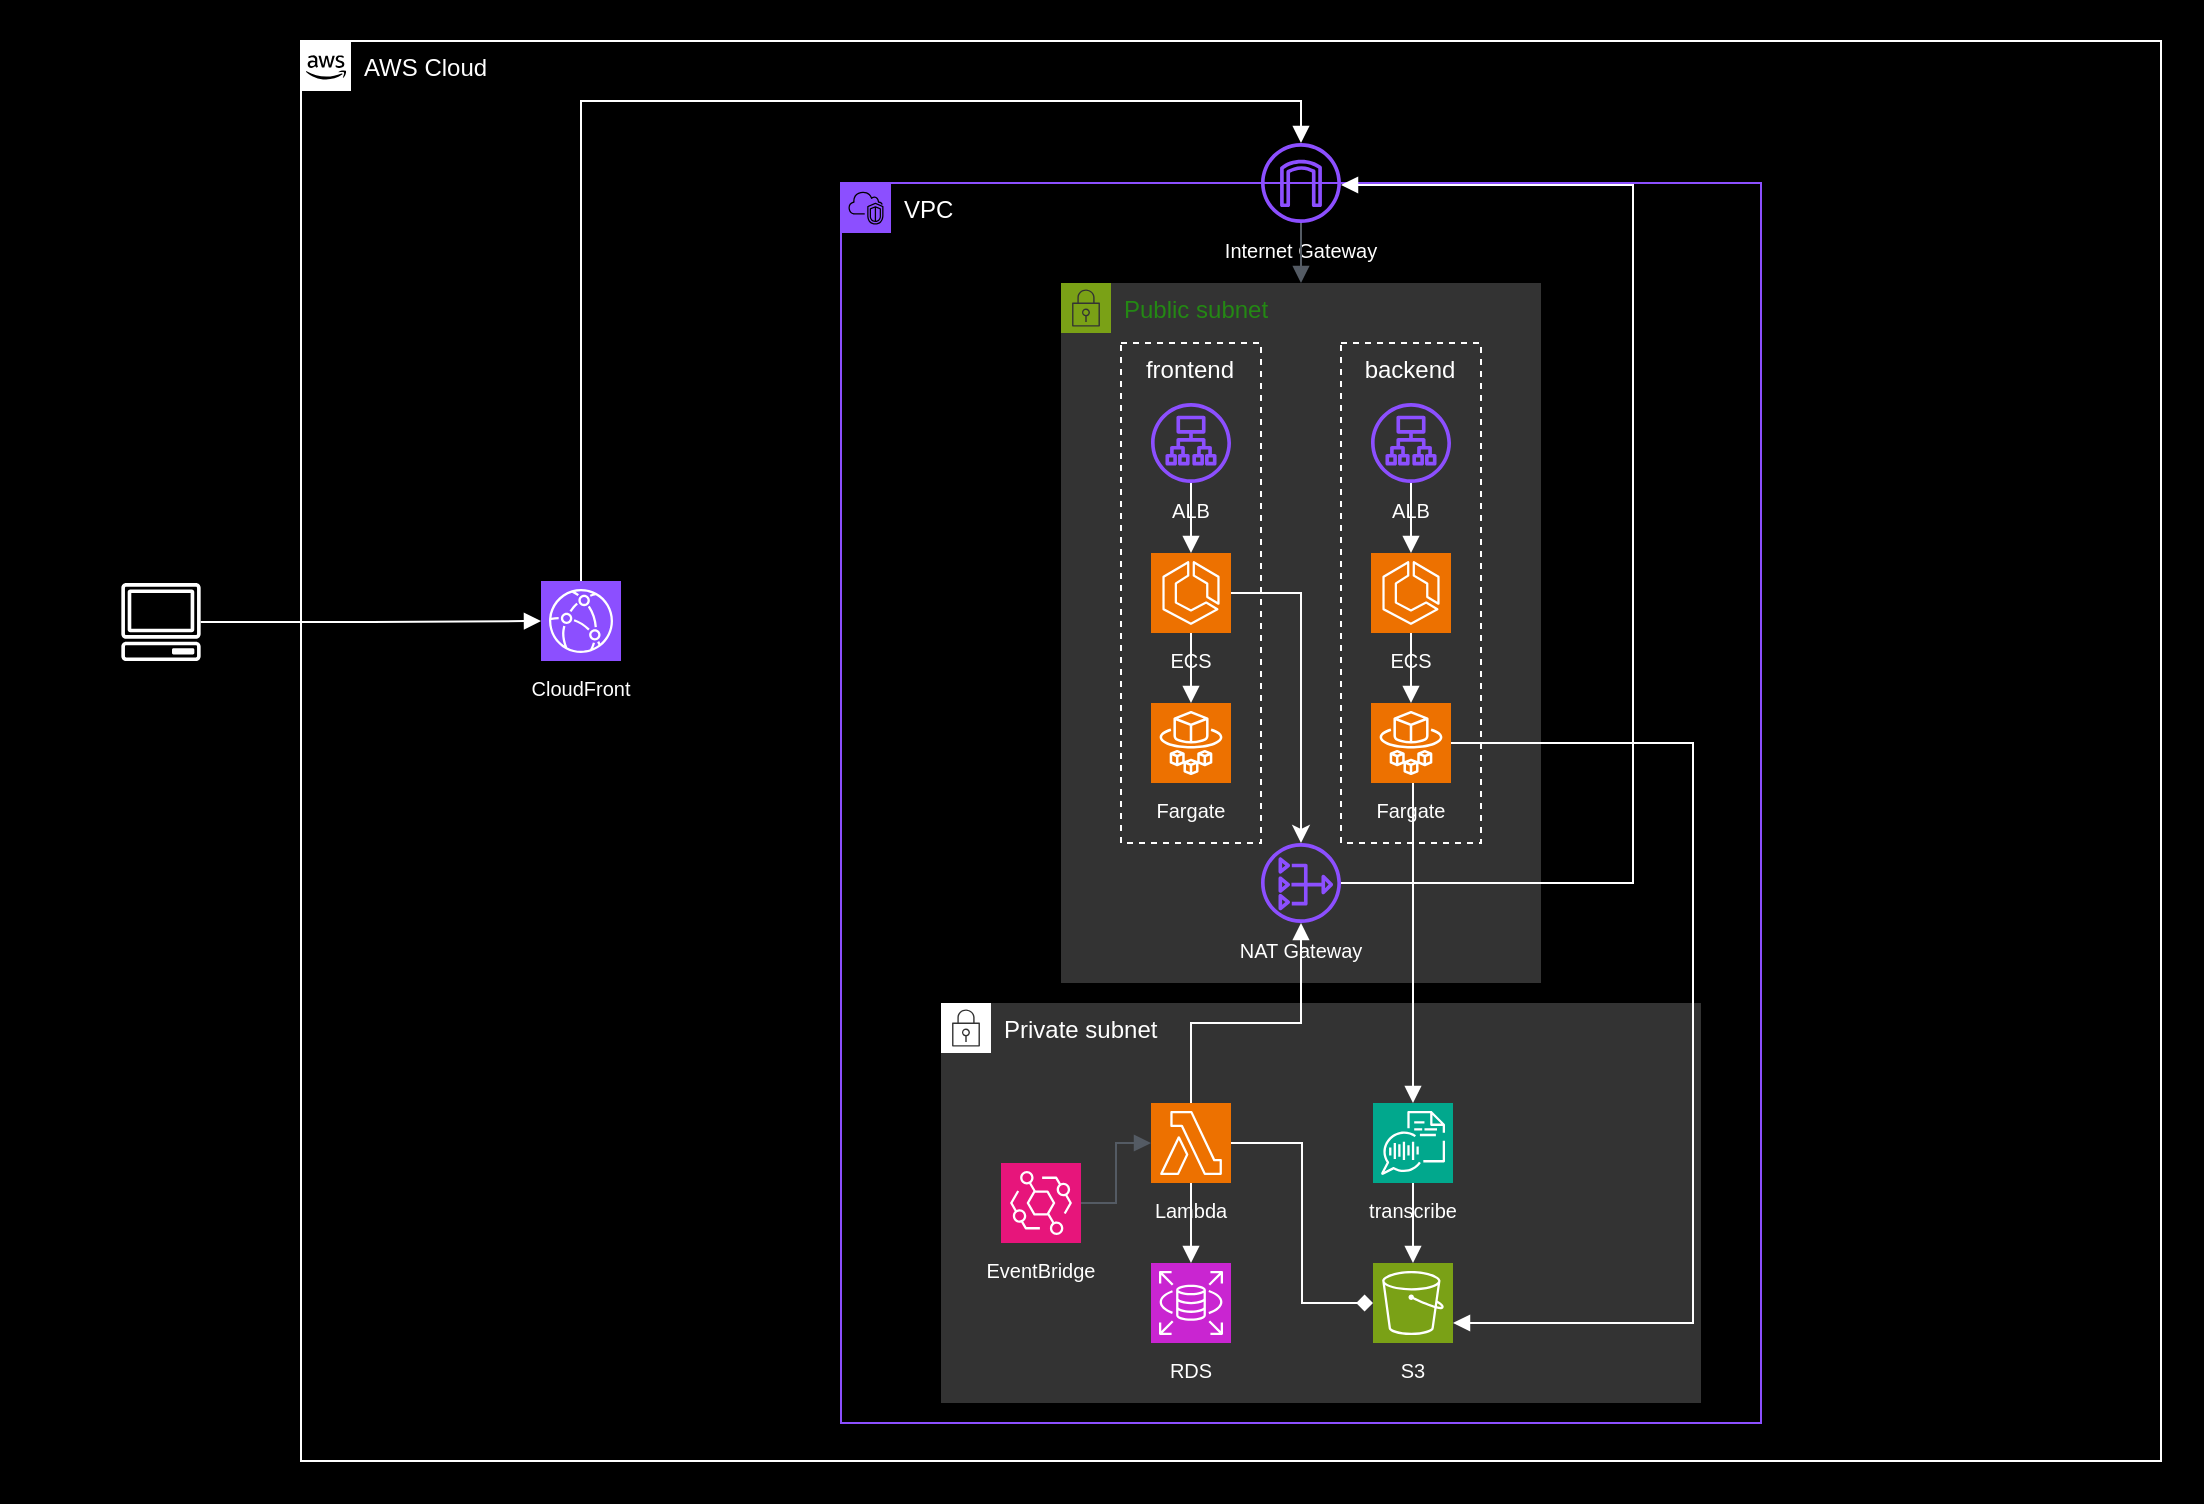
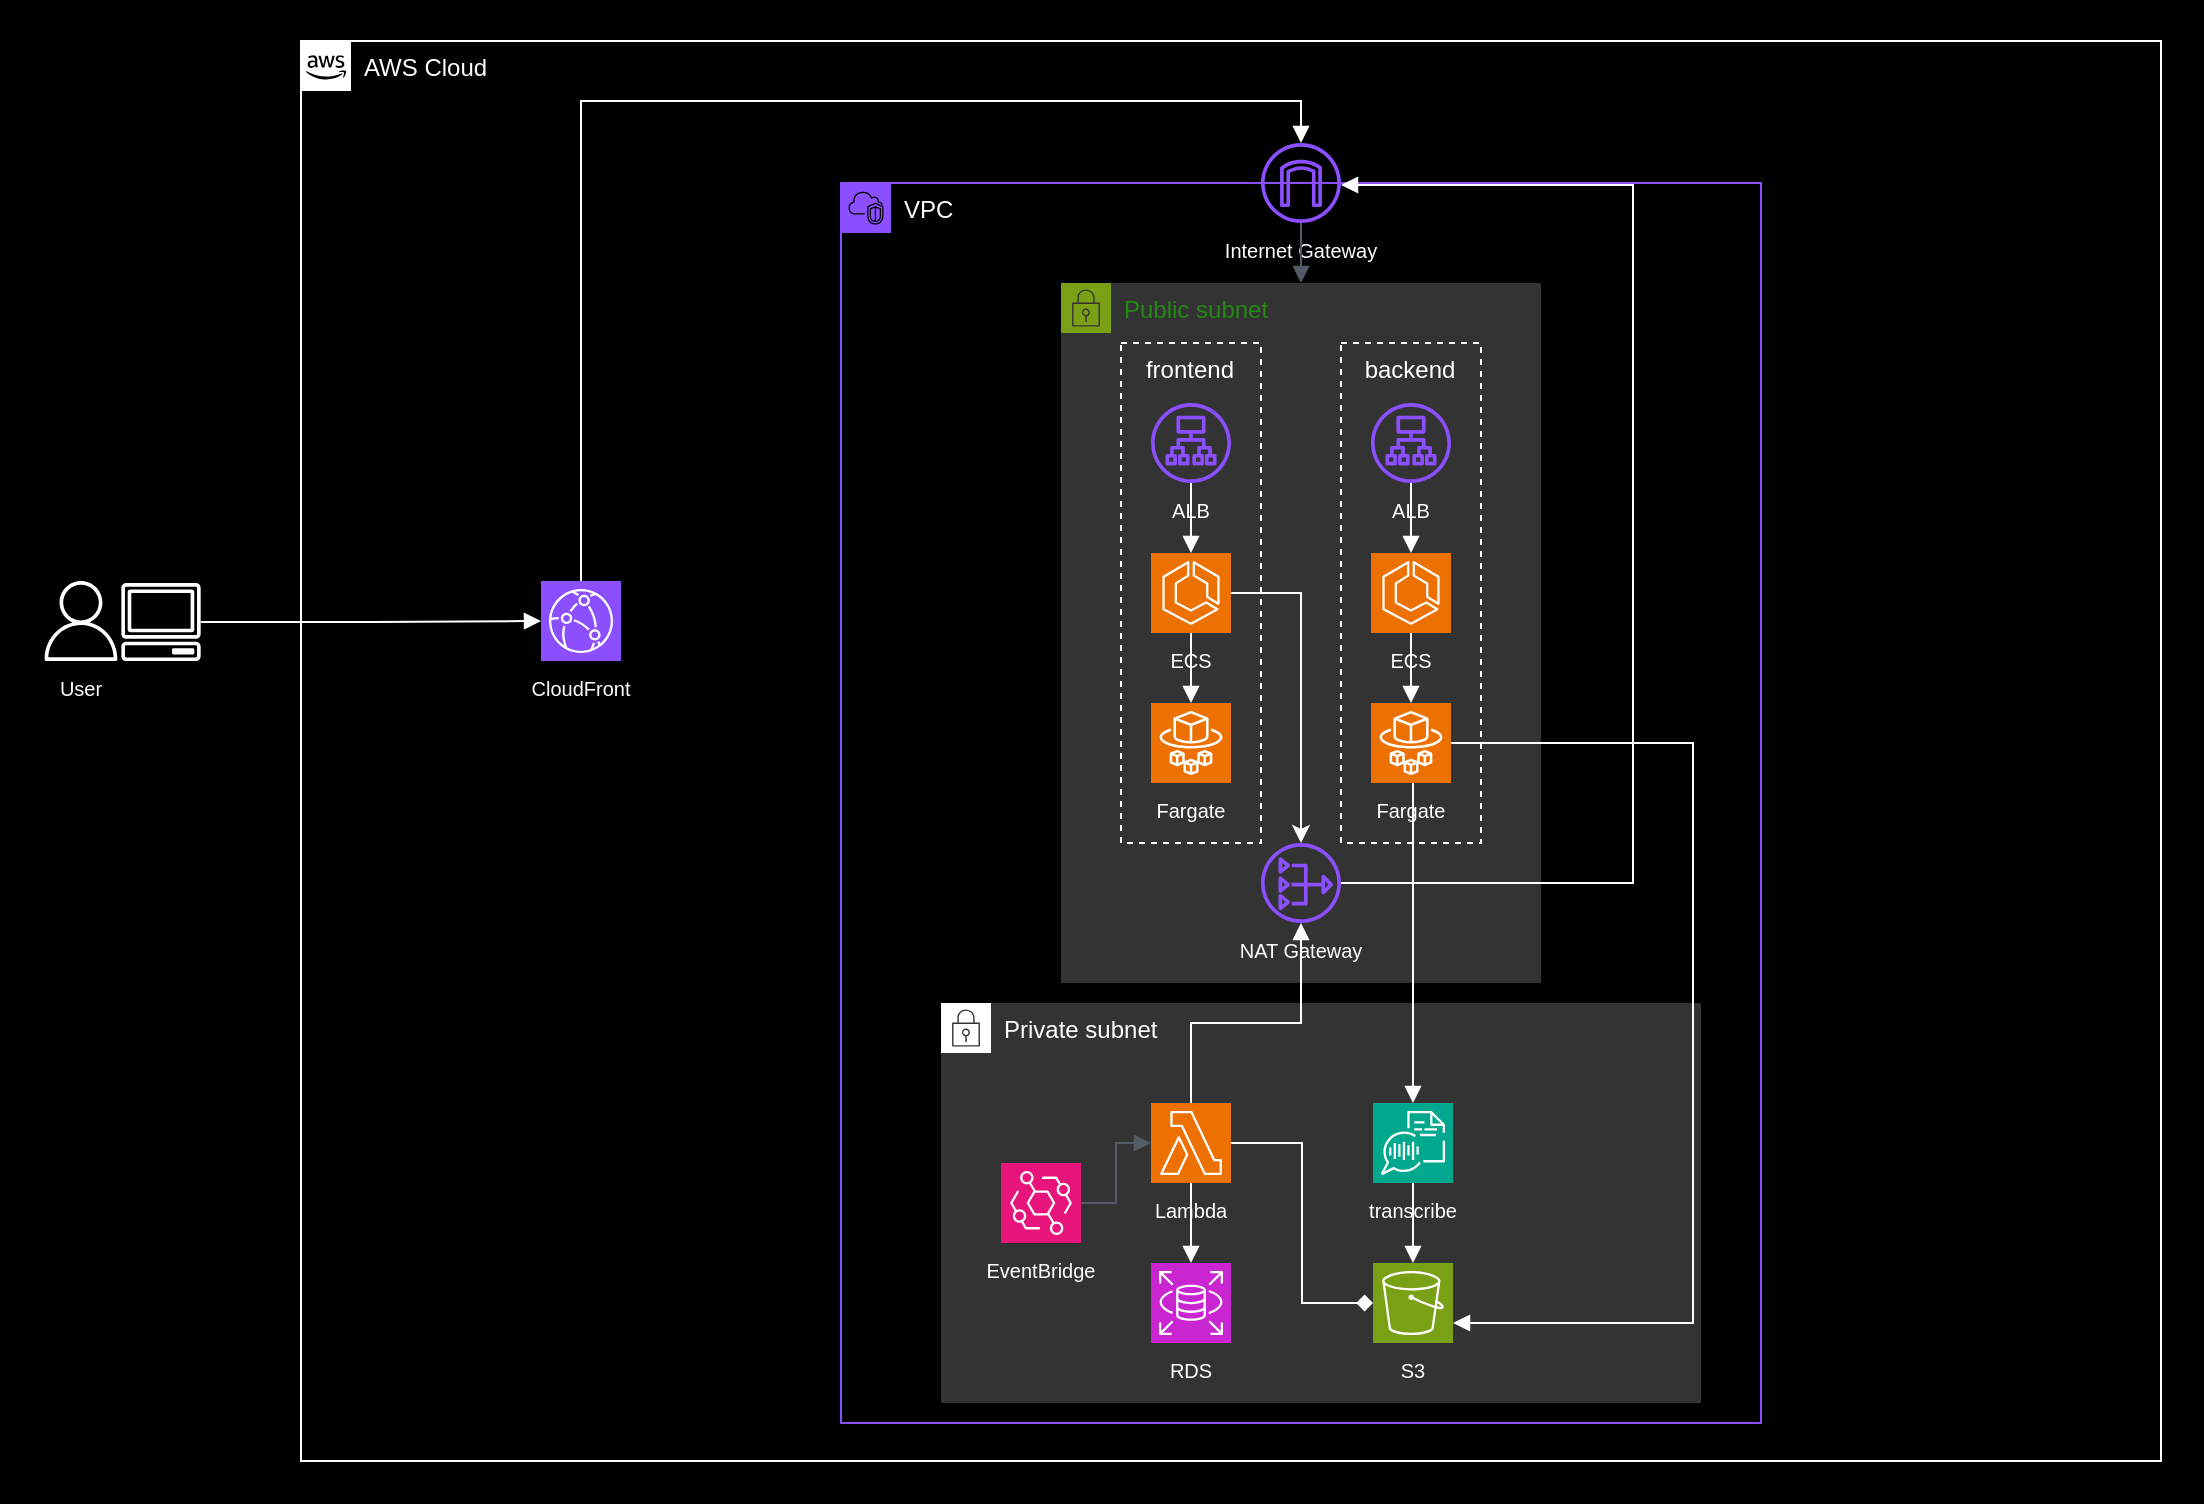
none -> (81, 621)
